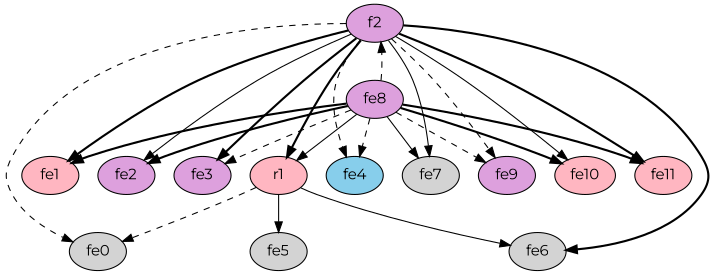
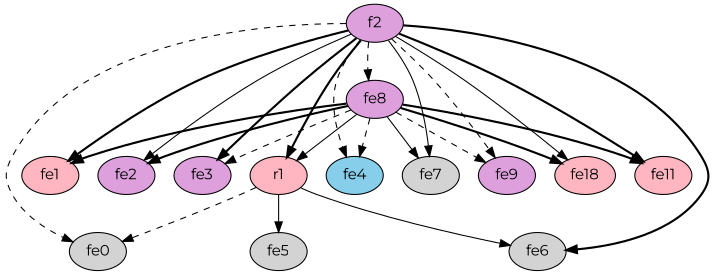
(382, 67) -> (368, 56)
(585, 175) -> (585, 175)
